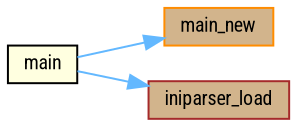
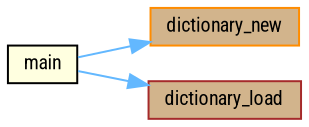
(219, 27) -> (225, 27)
(219, 100) -> (225, 100)
